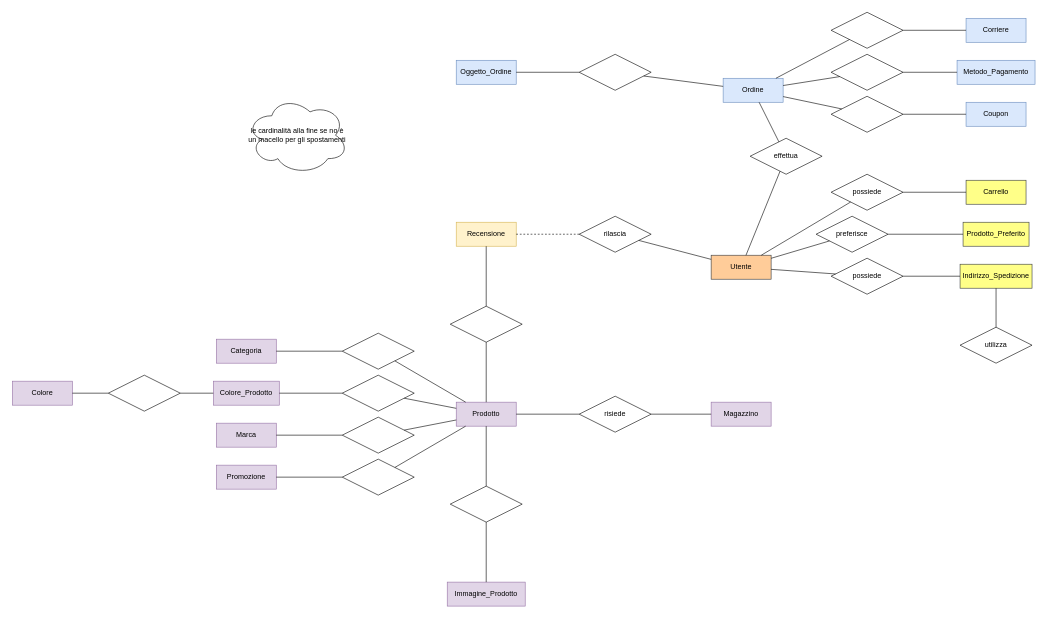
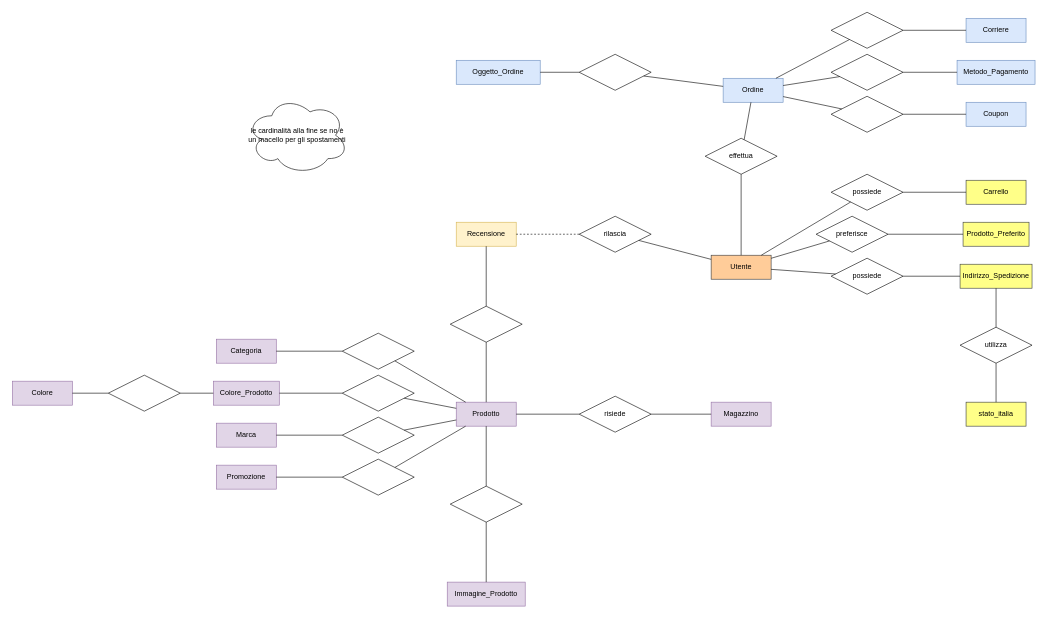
(486, 72) -> (498, 72)
(786, 156) -> (741, 156)
none -> (996, 382)
none -> (996, 414)
